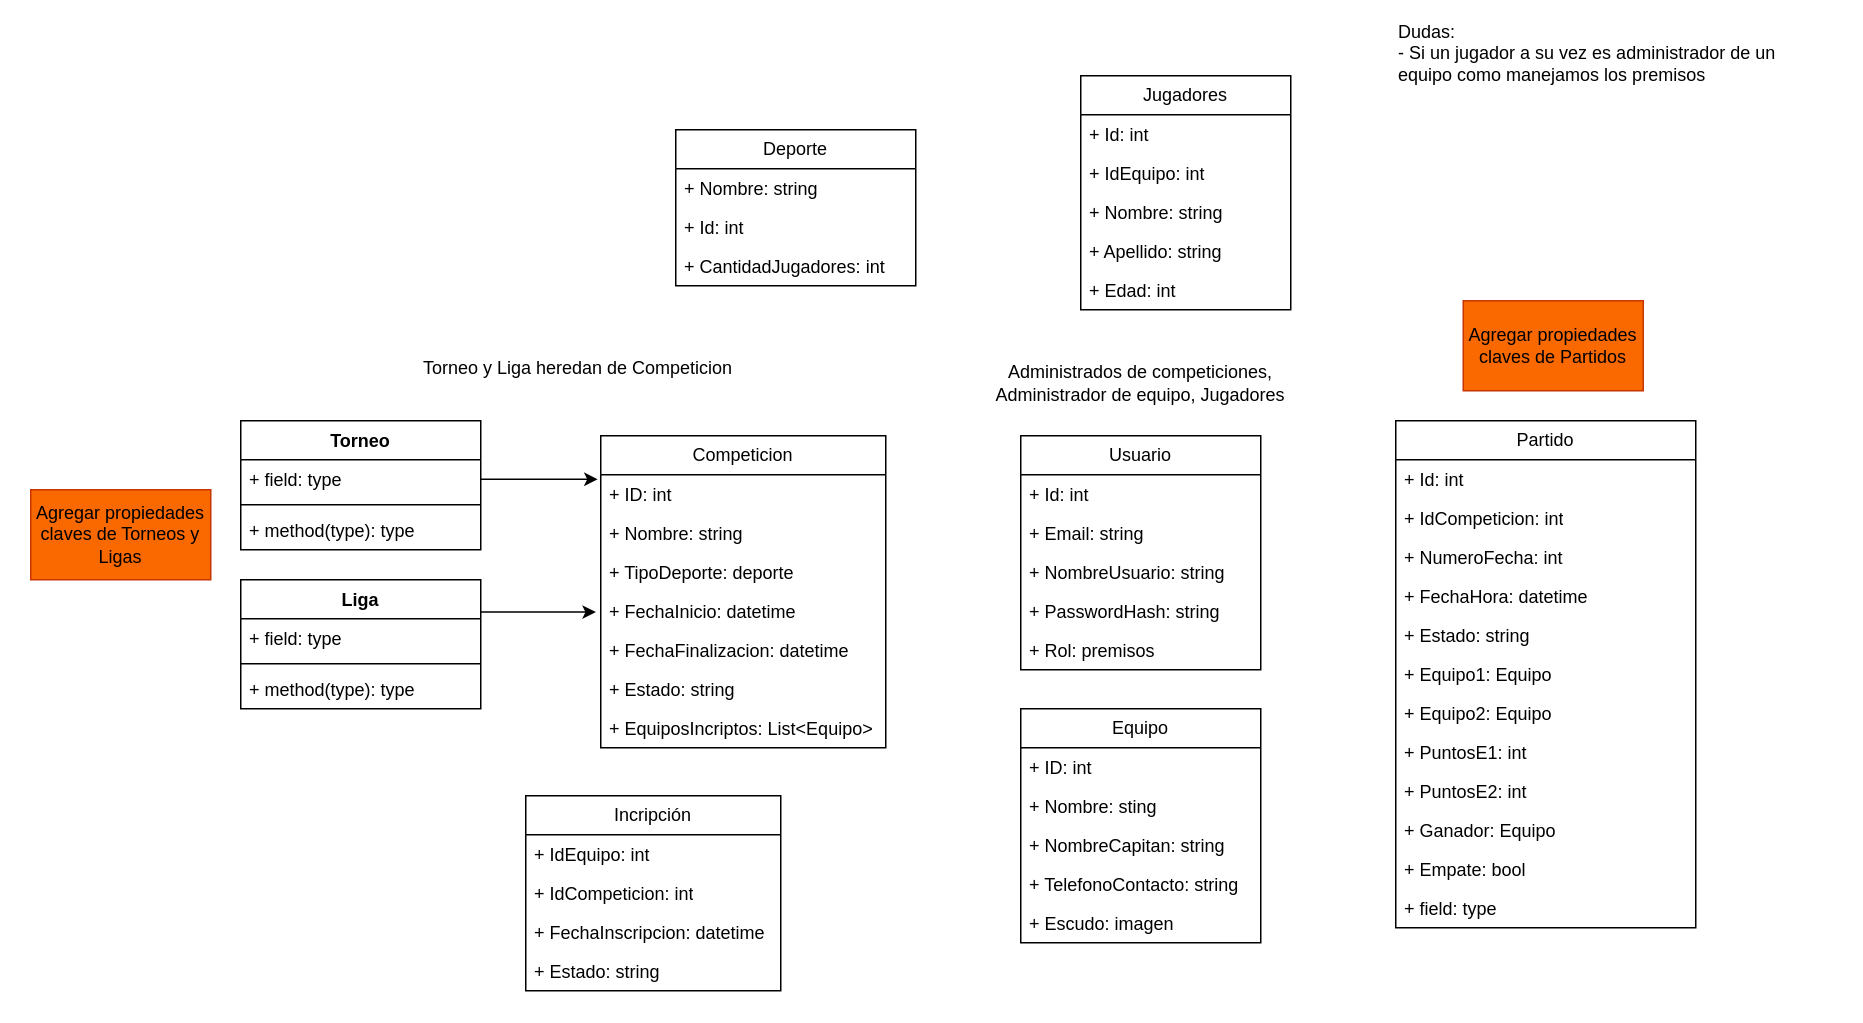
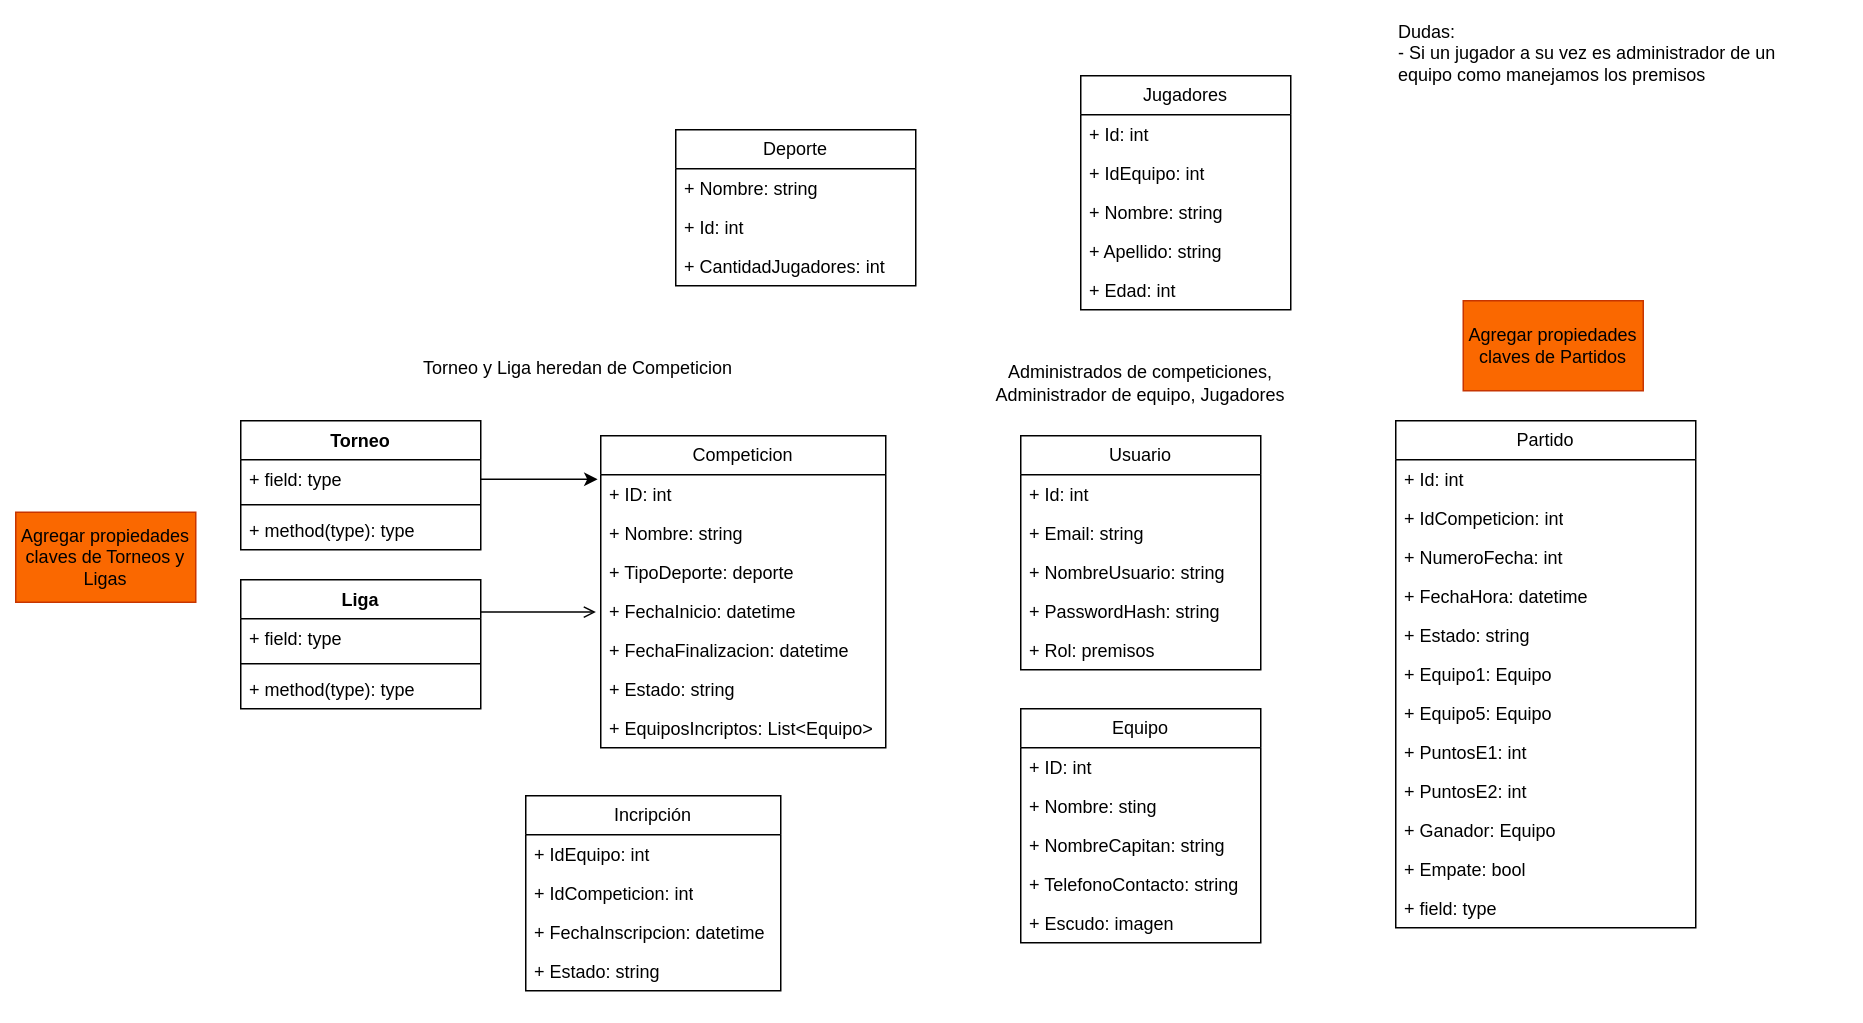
(121, 535) -> (106, 557)
(584, 612) -> (586, 612)
(1479, 715) -> (1479, 715)
